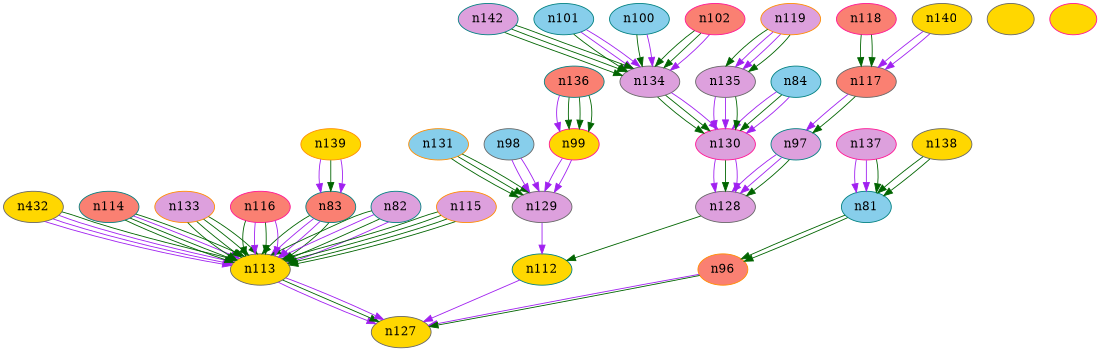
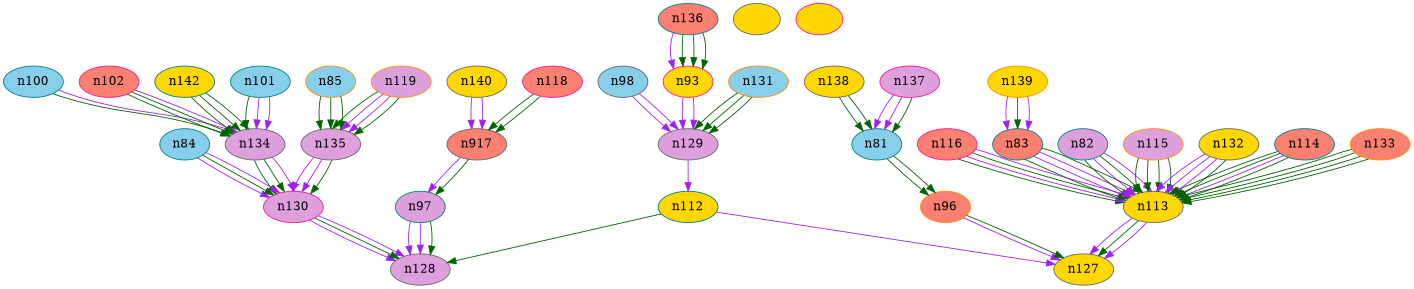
(488, 19) -> (185, 82)
none -> (331, 82)
(866, 82) -> (477, 144)
(574, 144) -> (688, 82)
(33, 207) -> (1229, 144)
(185, 207) -> (1380, 144)
(638, 237) -> (559, 237)
